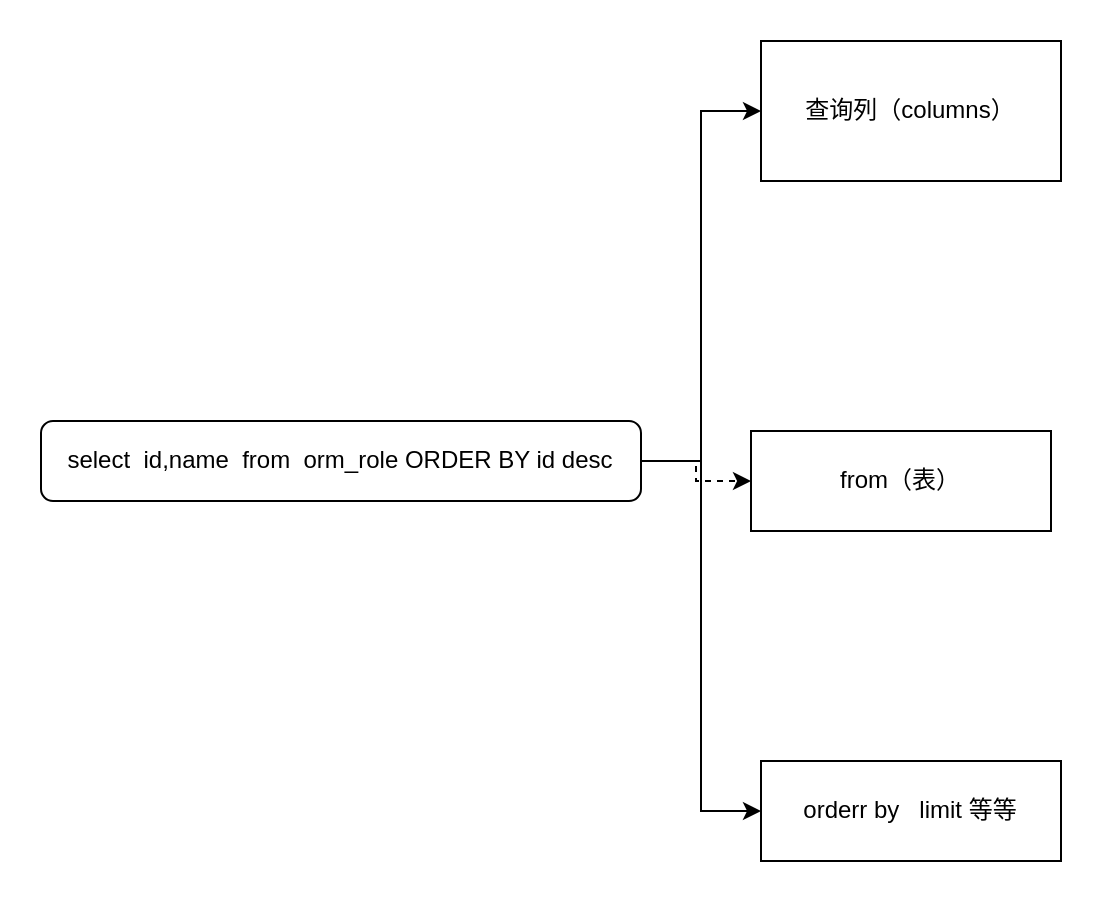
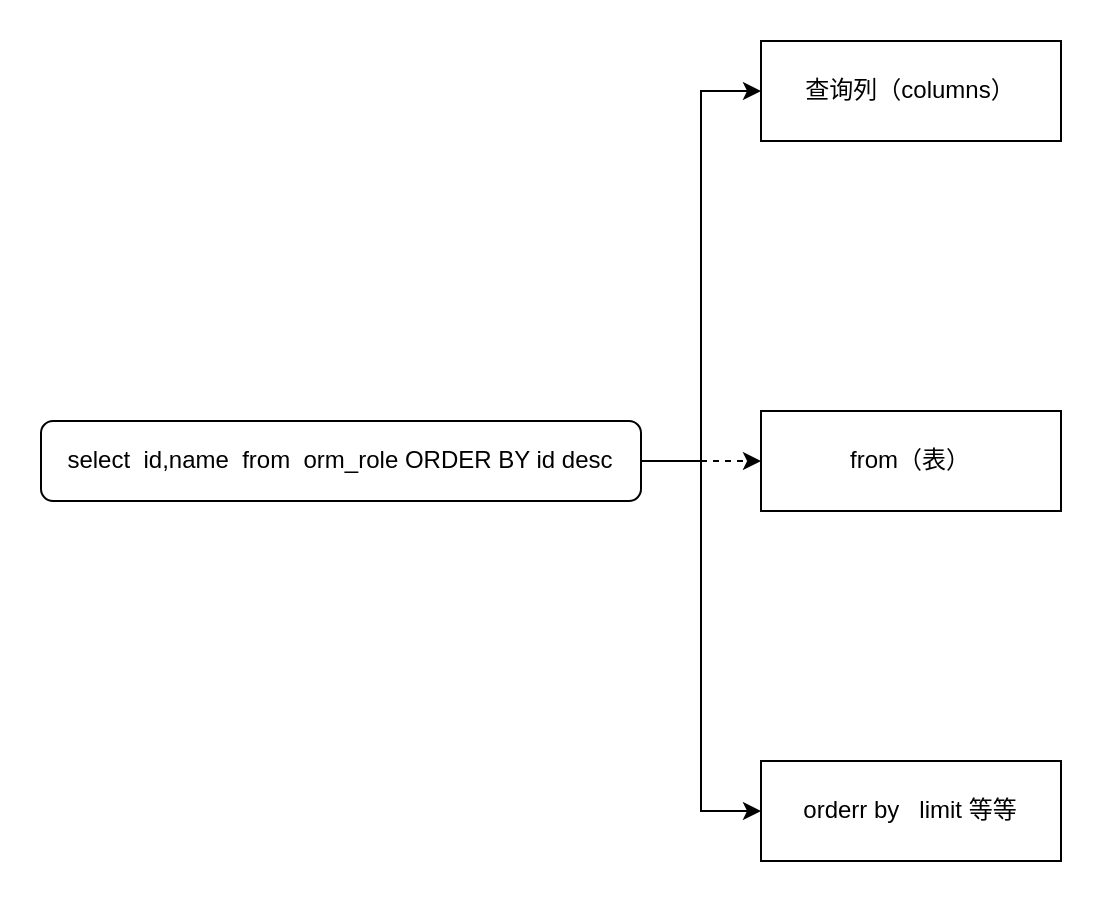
(911, 111) -> (911, 91)
(901, 481) -> (911, 461)
